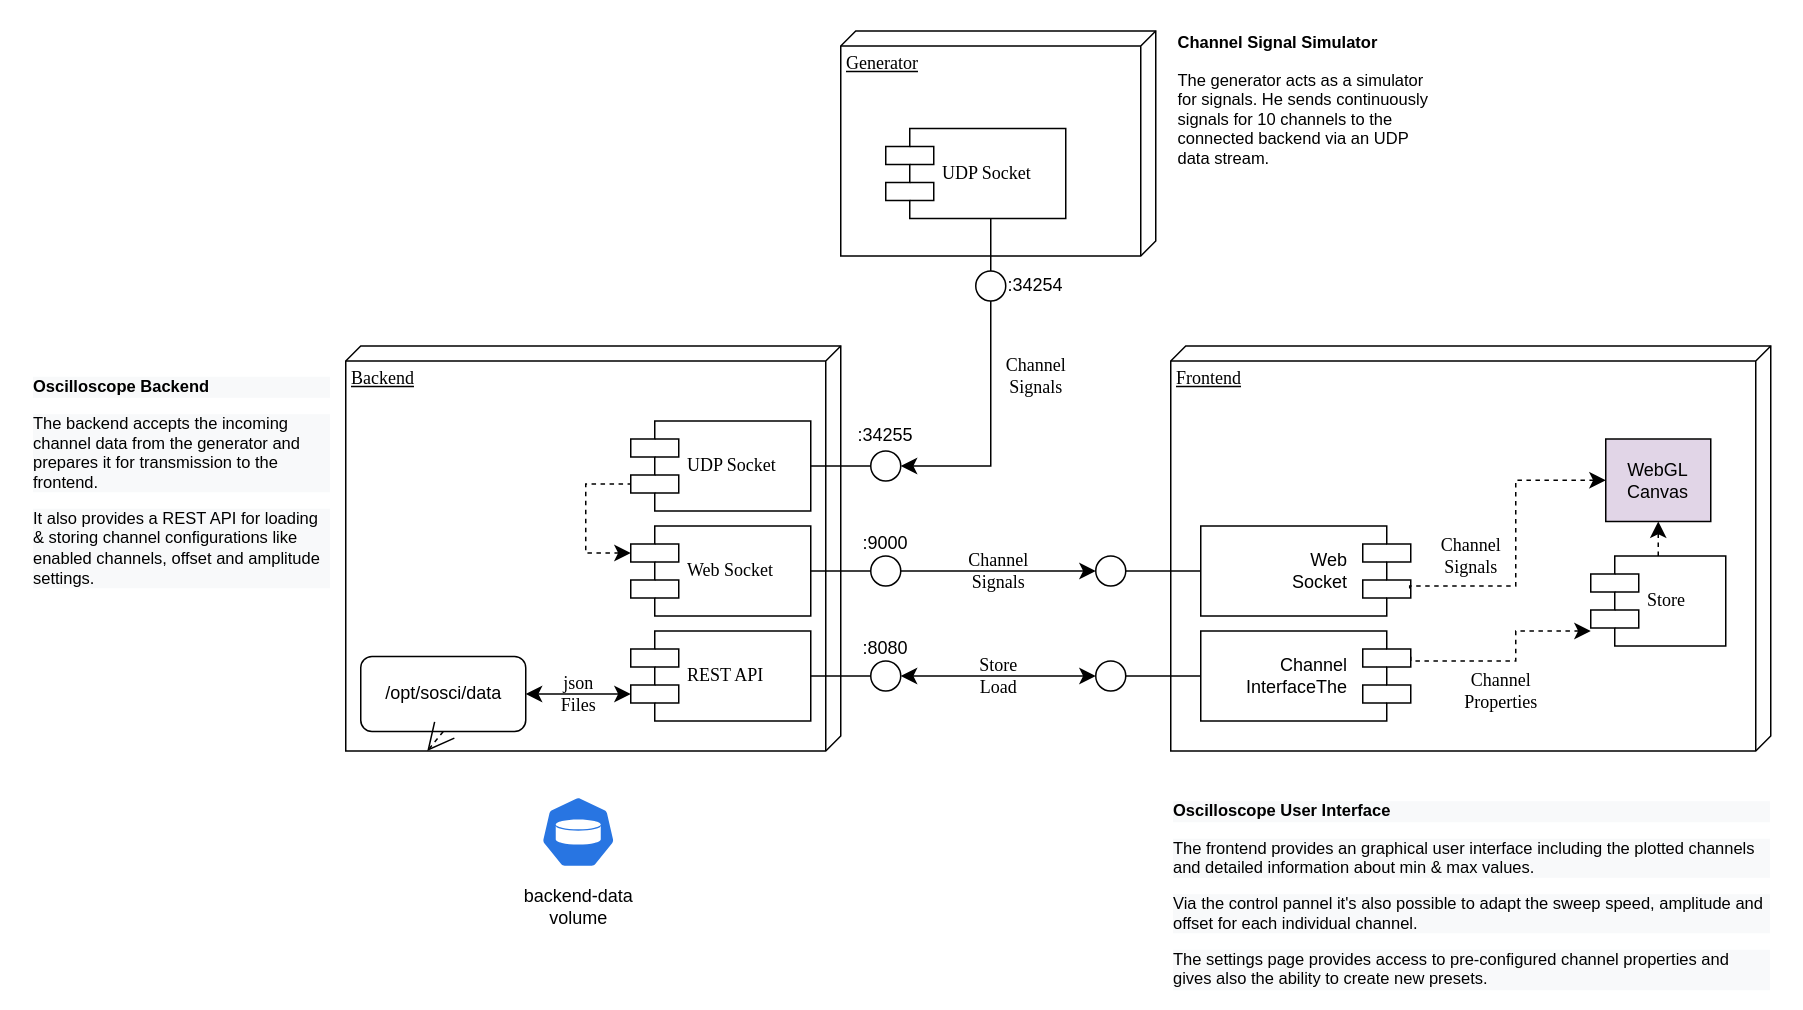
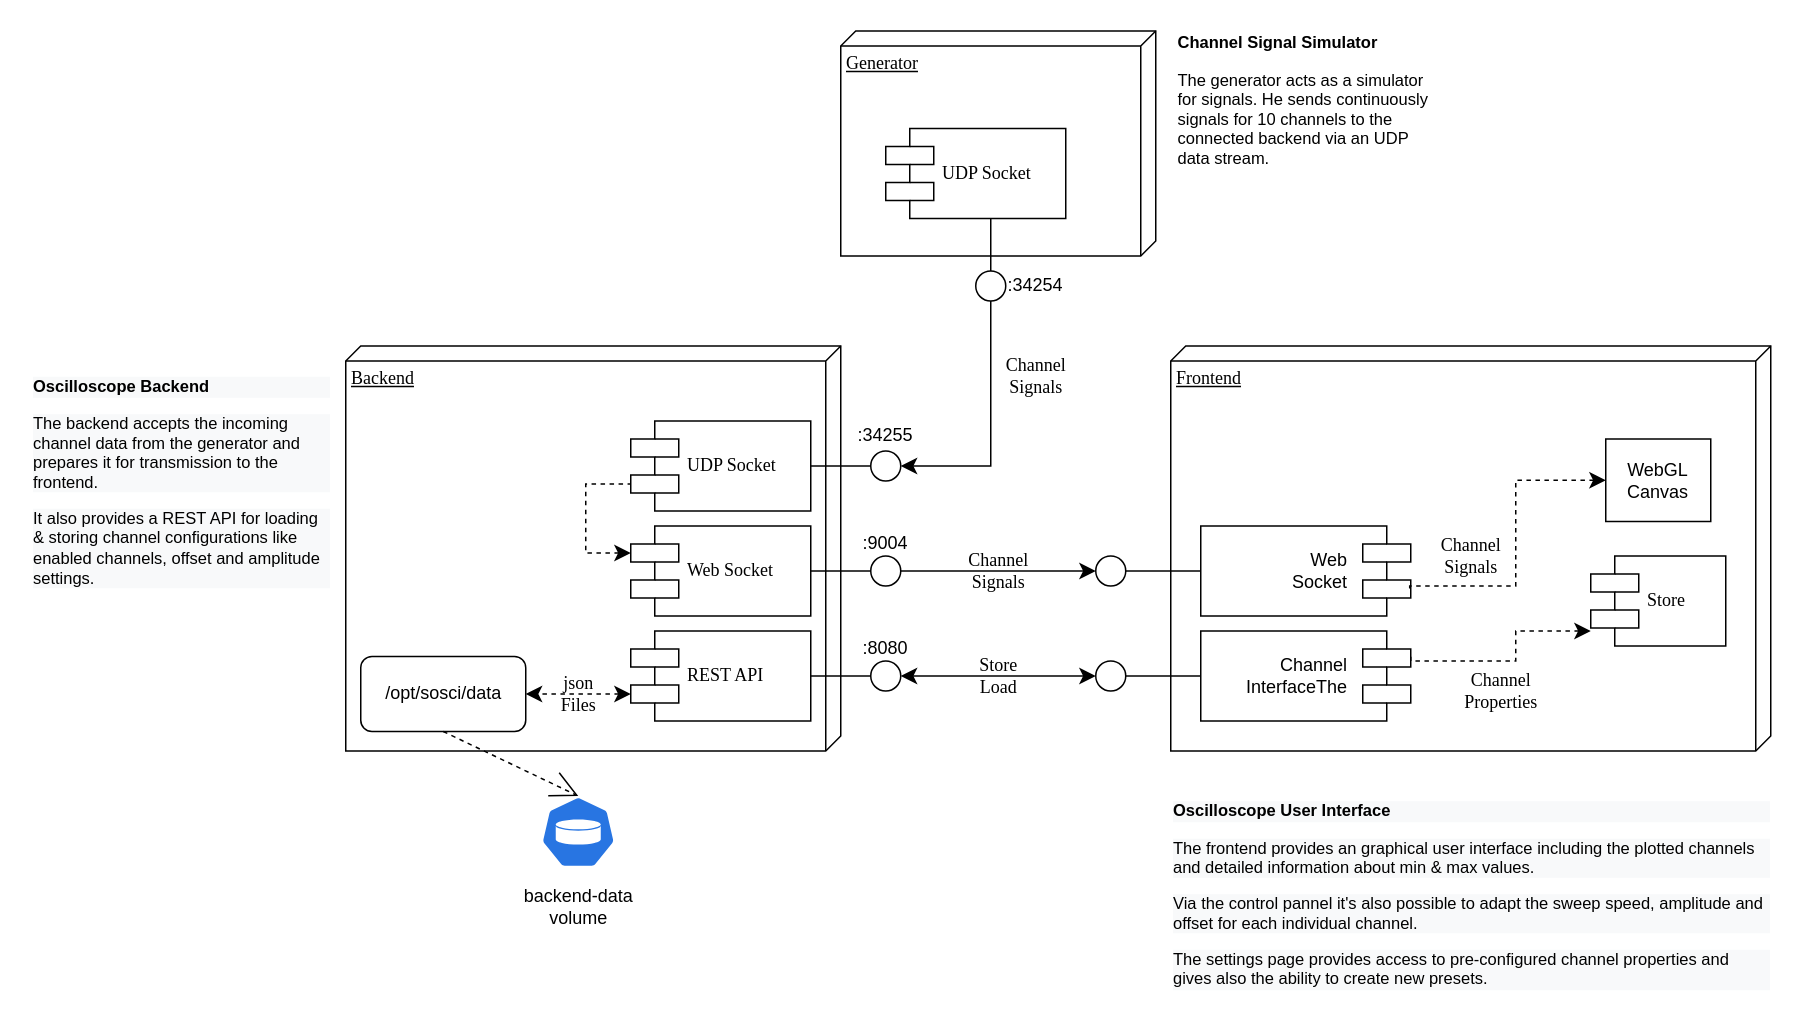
(1658, 480) -> (1658, 480)
(886, 544) -> (886, 544)
(1658, 544) -> none
(577, 694) -> (577, 694)
(437, 739) -> (509, 763)
